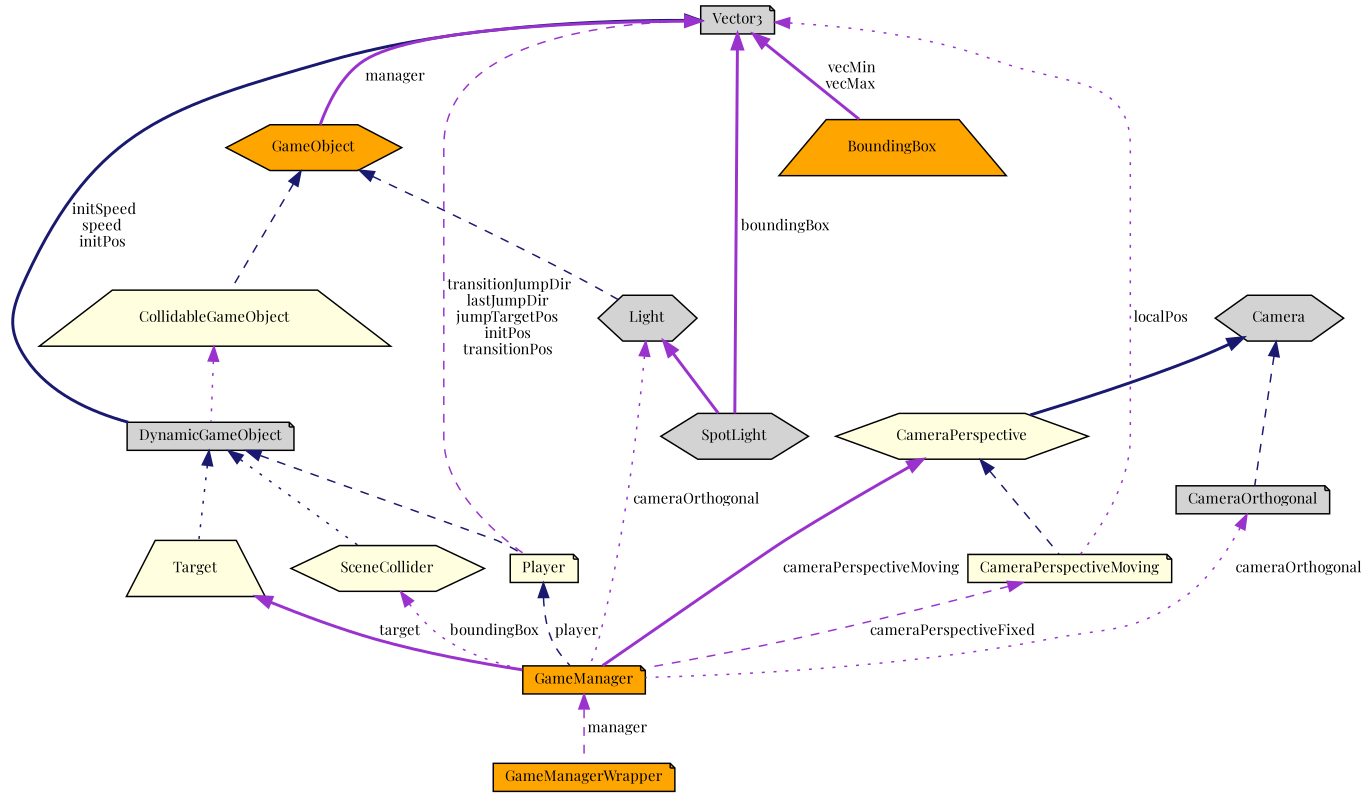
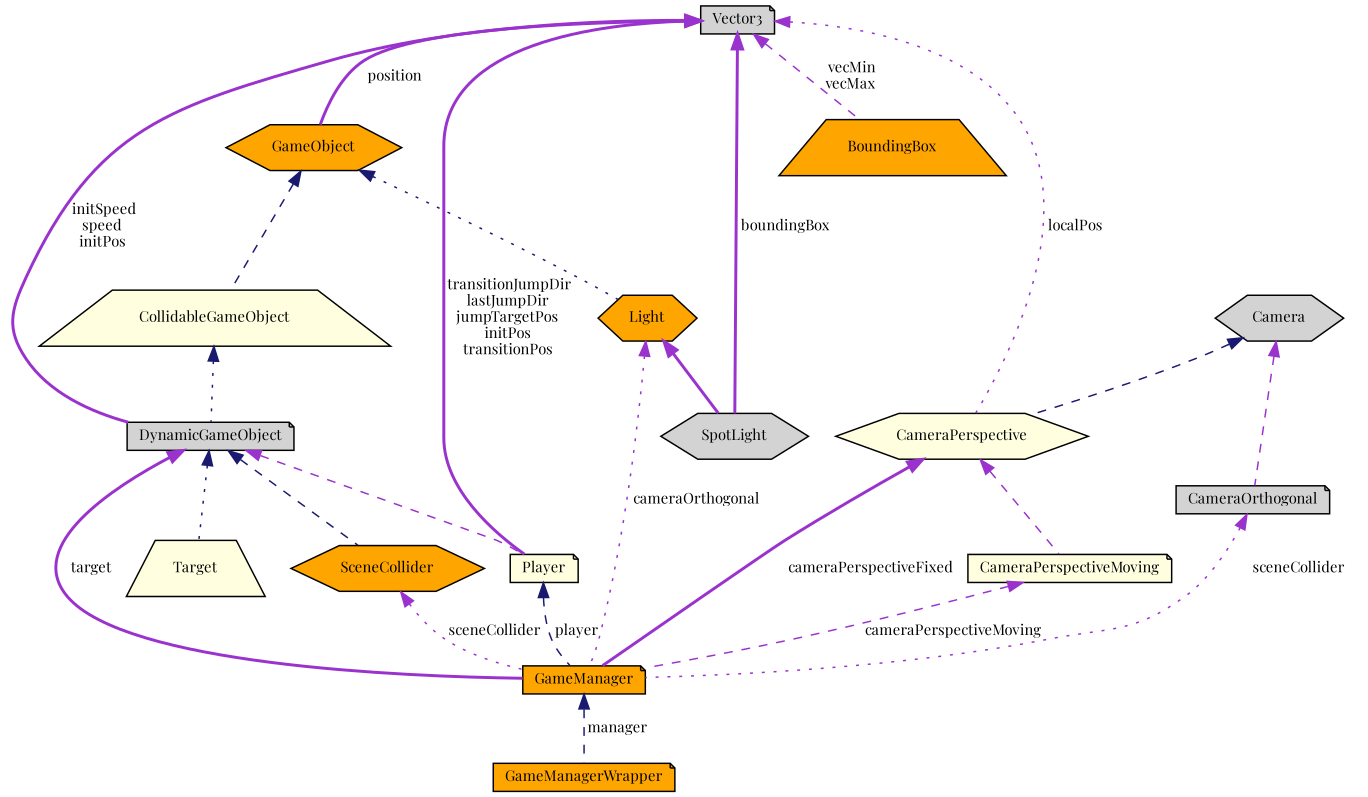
(394, 77) -> (394, 77)
(812, 81) -> (812, 81)
(215, 97) -> (215, 97)
(1130, 164) -> (1031, 144)
(444, 198) -> (444, 198)
(496, 236) -> (496, 236)
(648, 318) -> (648, 318)
(1141, 379) -> (1131, 382)
(212, 391) -> (212, 391)
(1264, 421) -> (1264, 421)
(299, 502) -> (299, 502)
(393, 503) -> (393, 503)
(1024, 513) -> (1024, 513)
(388, 568) -> (388, 568)
(870, 568) -> (870, 568)
(1297, 568) -> (1297, 568)
(493, 631) -> (493, 631)
(952, 631) -> (952, 631)
(394, 644) -> (192, 649)
(584, 736) -> (584, 736)
